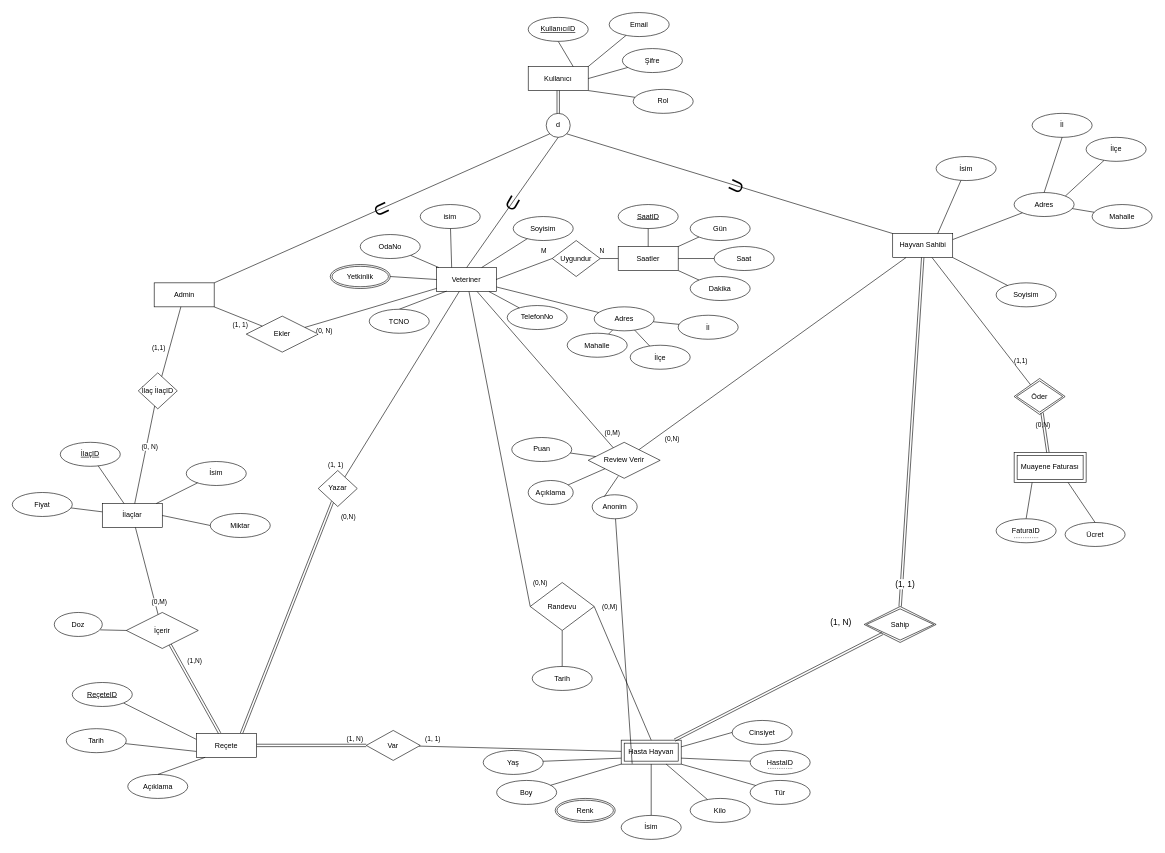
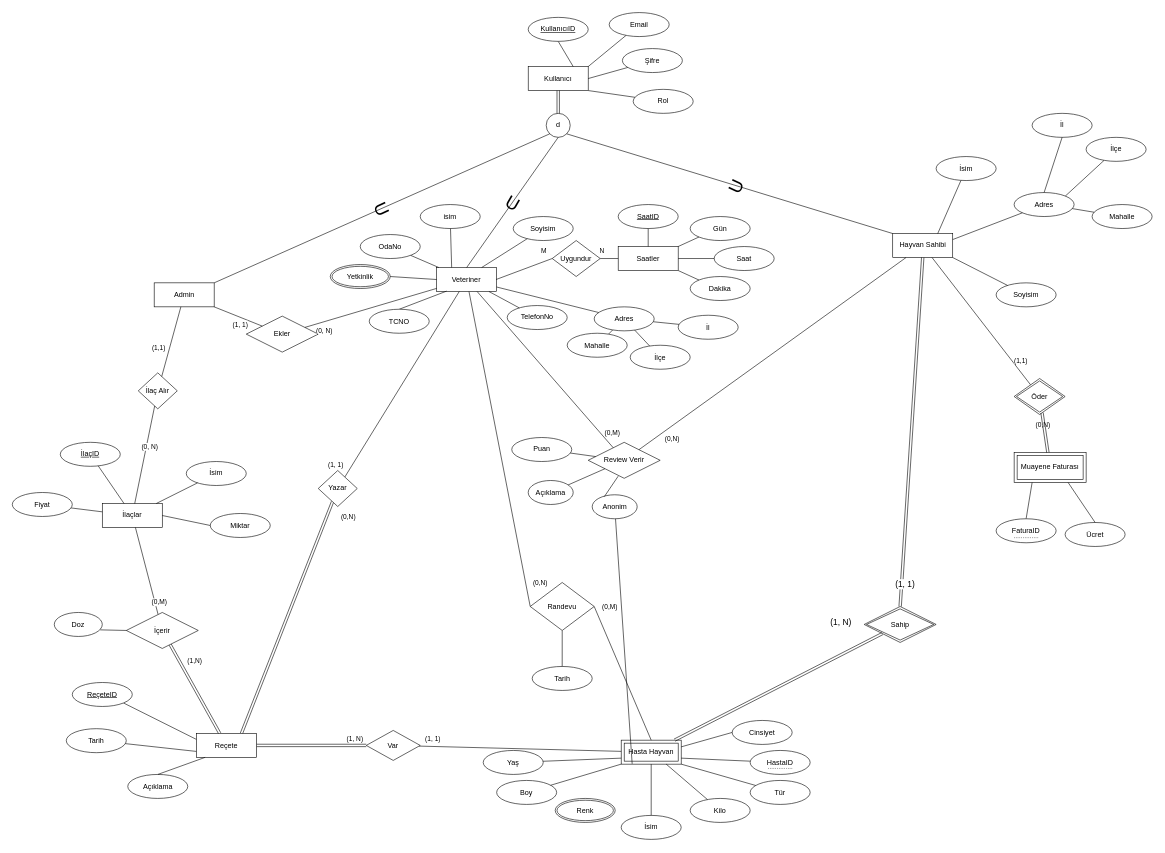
(158, 391) -> (158, 391)
